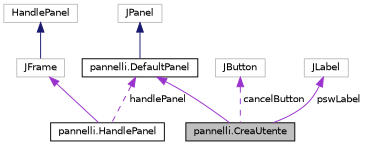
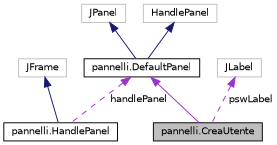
(41, 45) -> (158, 44)
(240, 68) -> none
(78, 103) -> (53, 105)
(300, 109) -> (221, 104)
